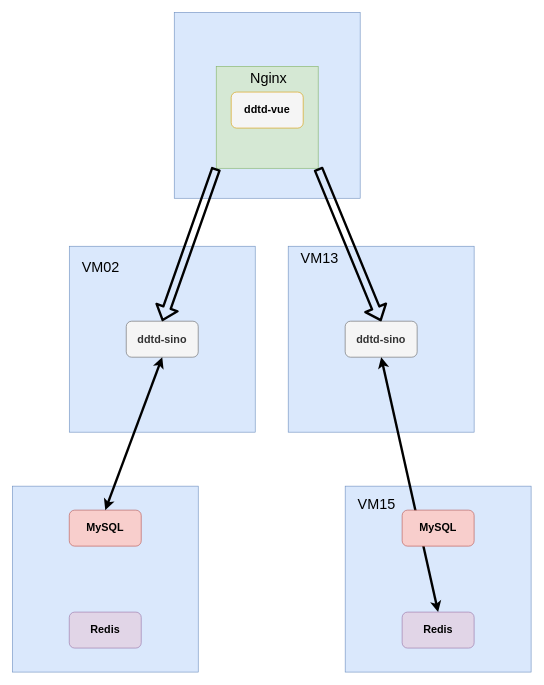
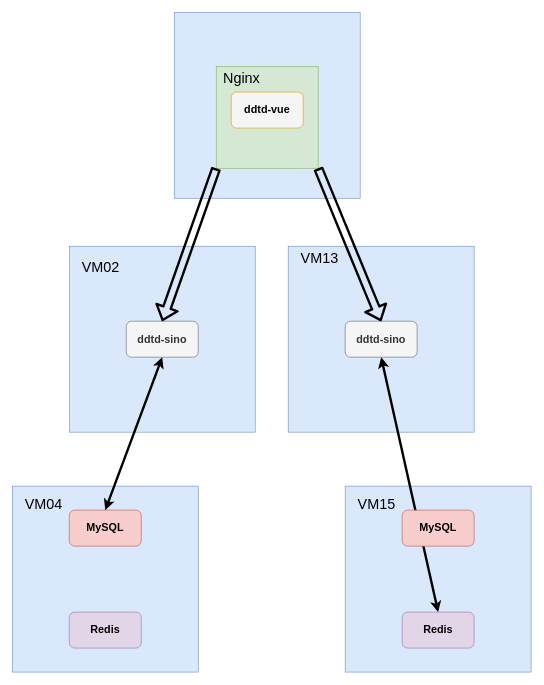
(269, 78) -> (242, 78)
none -> (44, 504)
